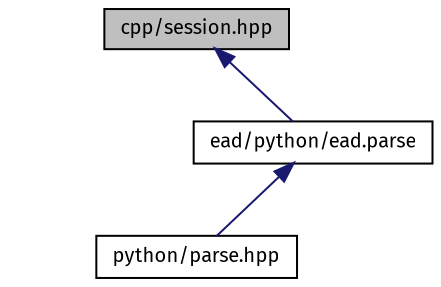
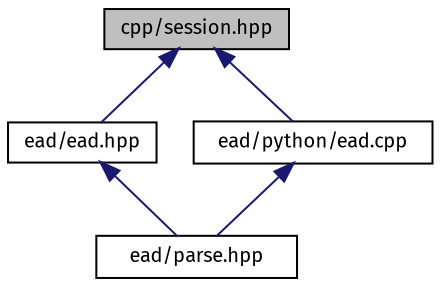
none -> (82, 142)
(313, 142) -> (313, 142)
(197, 257) -> (197, 257)
